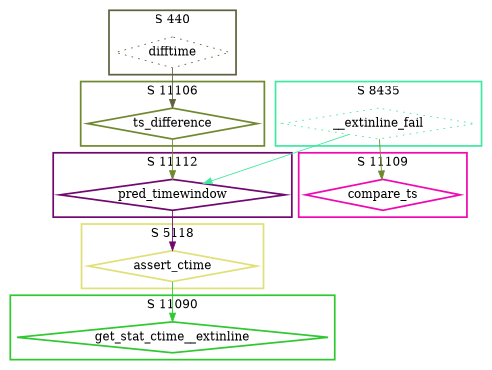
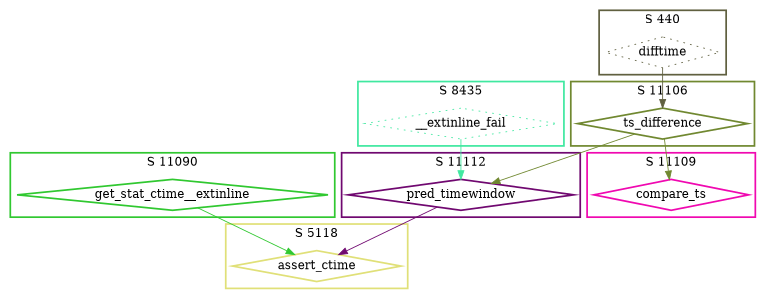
(381, 158) -> (667, 158)
(173, 301) -> (242, 229)
